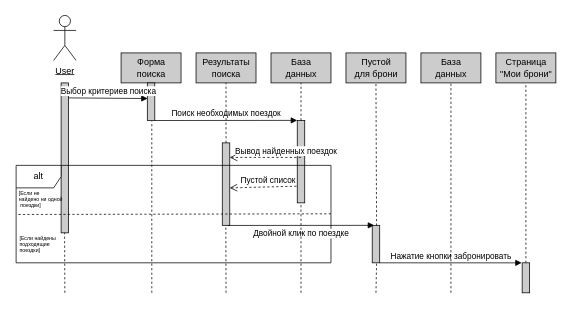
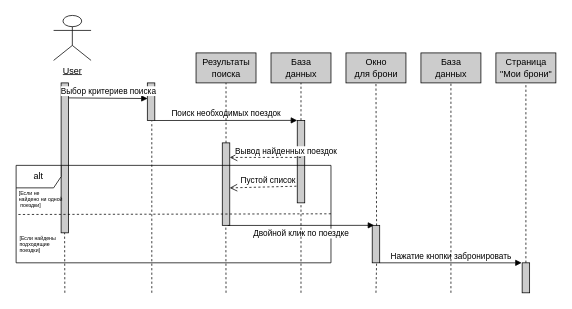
(65, 38) -> (72, 38)
(151, 68) -> none
(377, 68) -> (377, 68)
